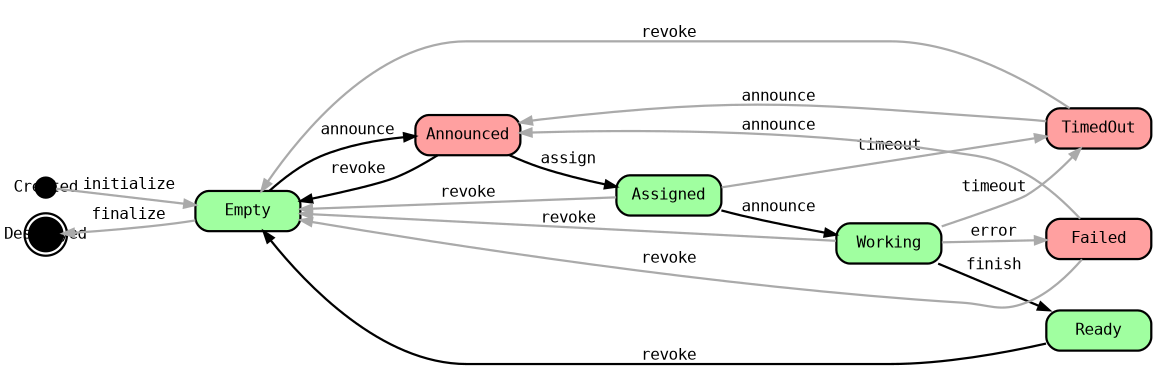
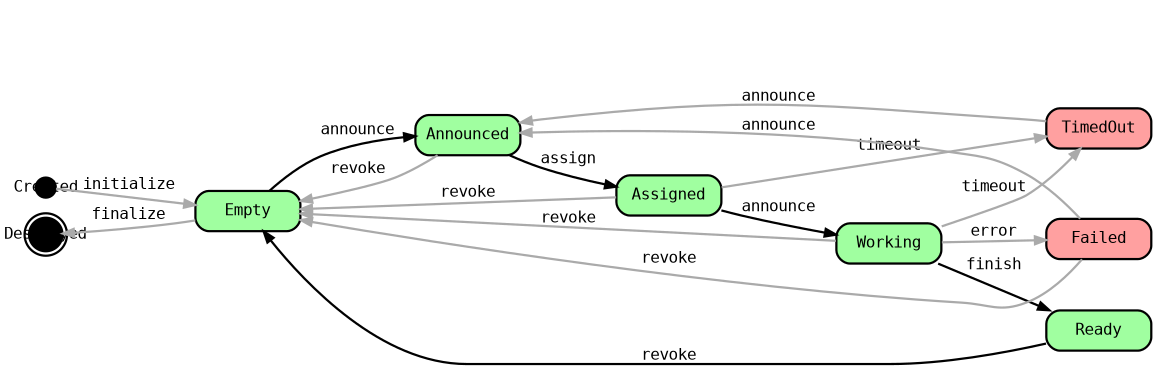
(649, 41) -> none
(468, 135) -> (468, 135)
(377, 183) -> (377, 183)
